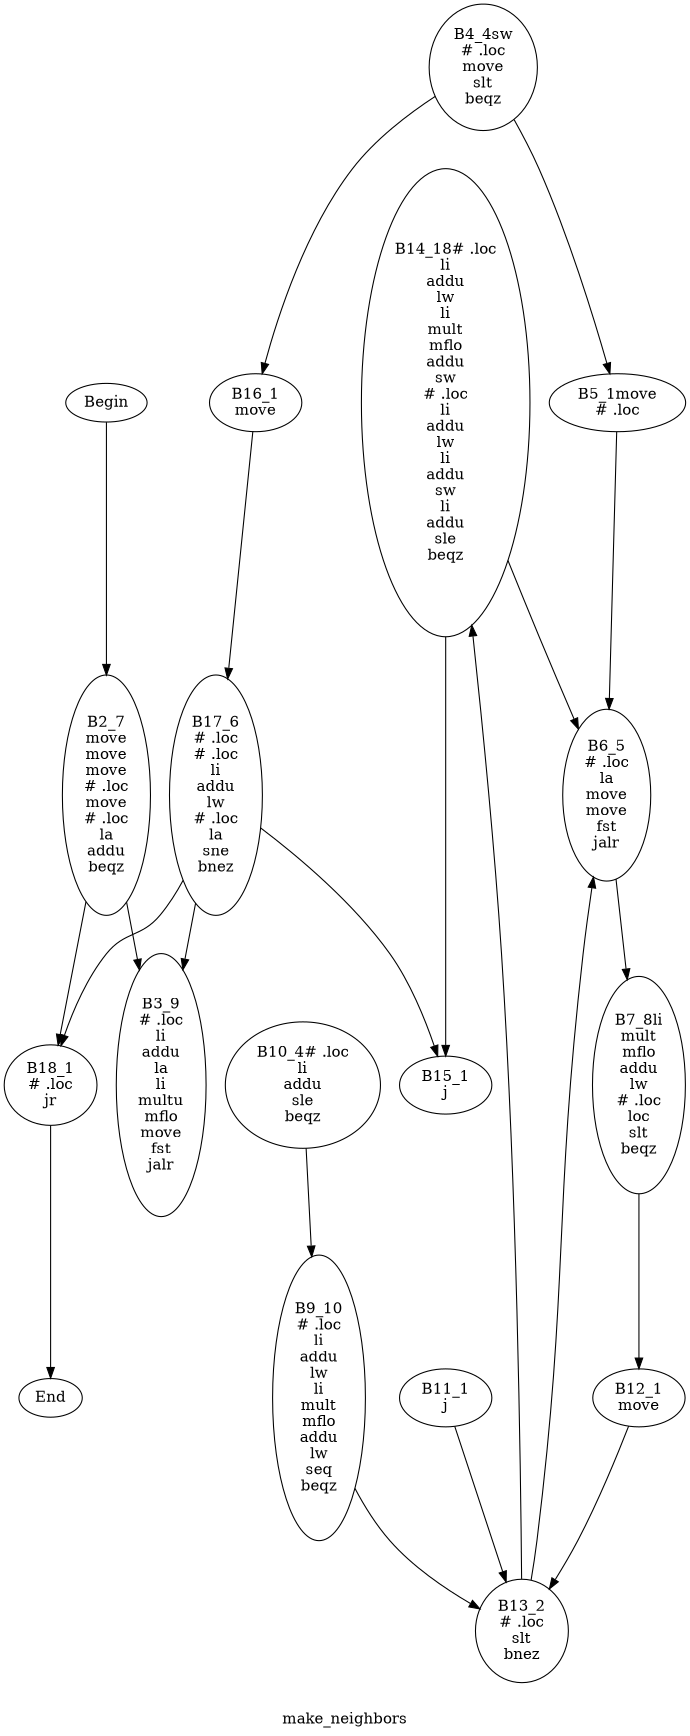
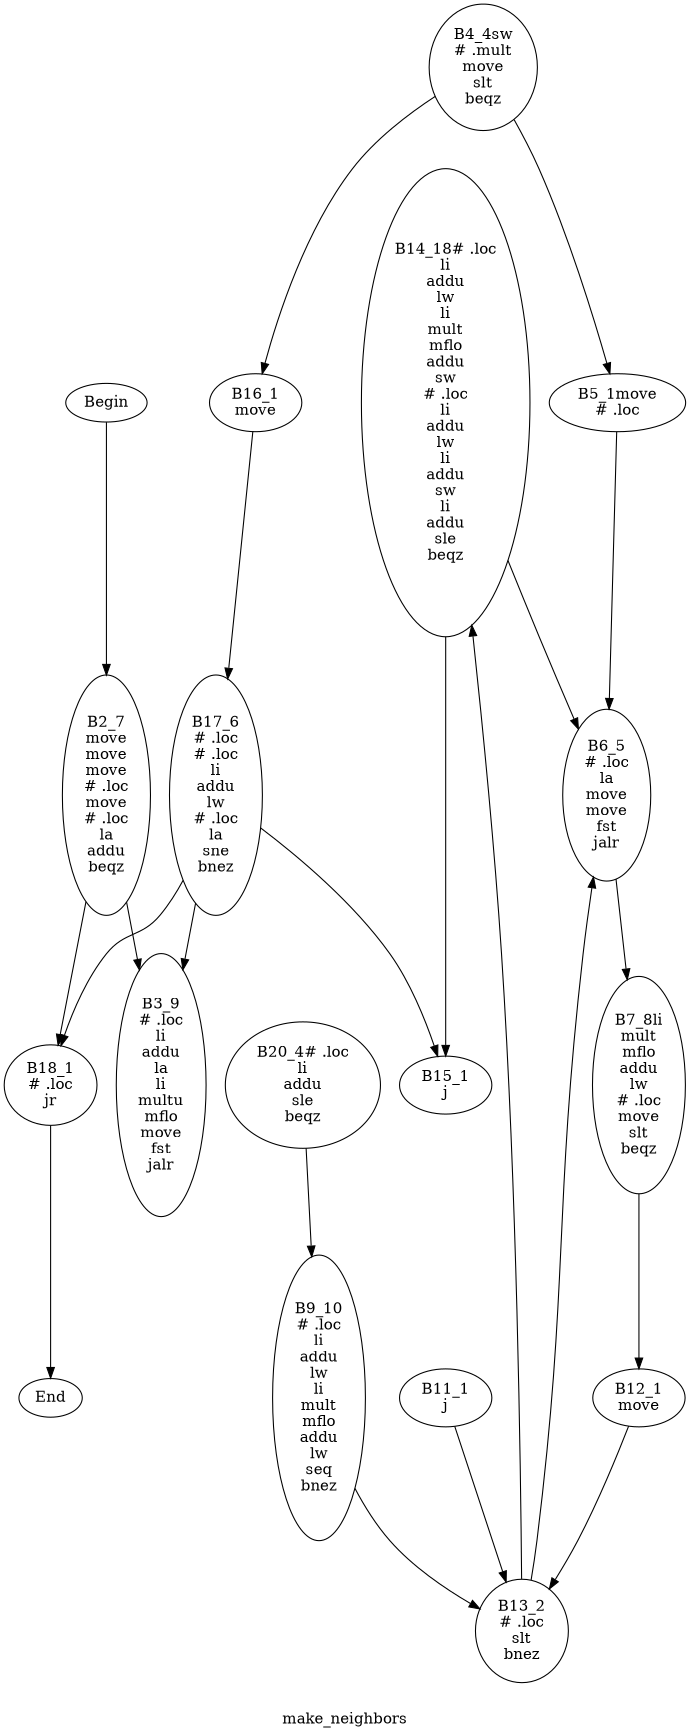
(483, 67) -> (483, 67)
(303, 1085) -> (303, 1085)
(639, 1085) -> (639, 1085)
(319, 1398) -> (319, 1398)
